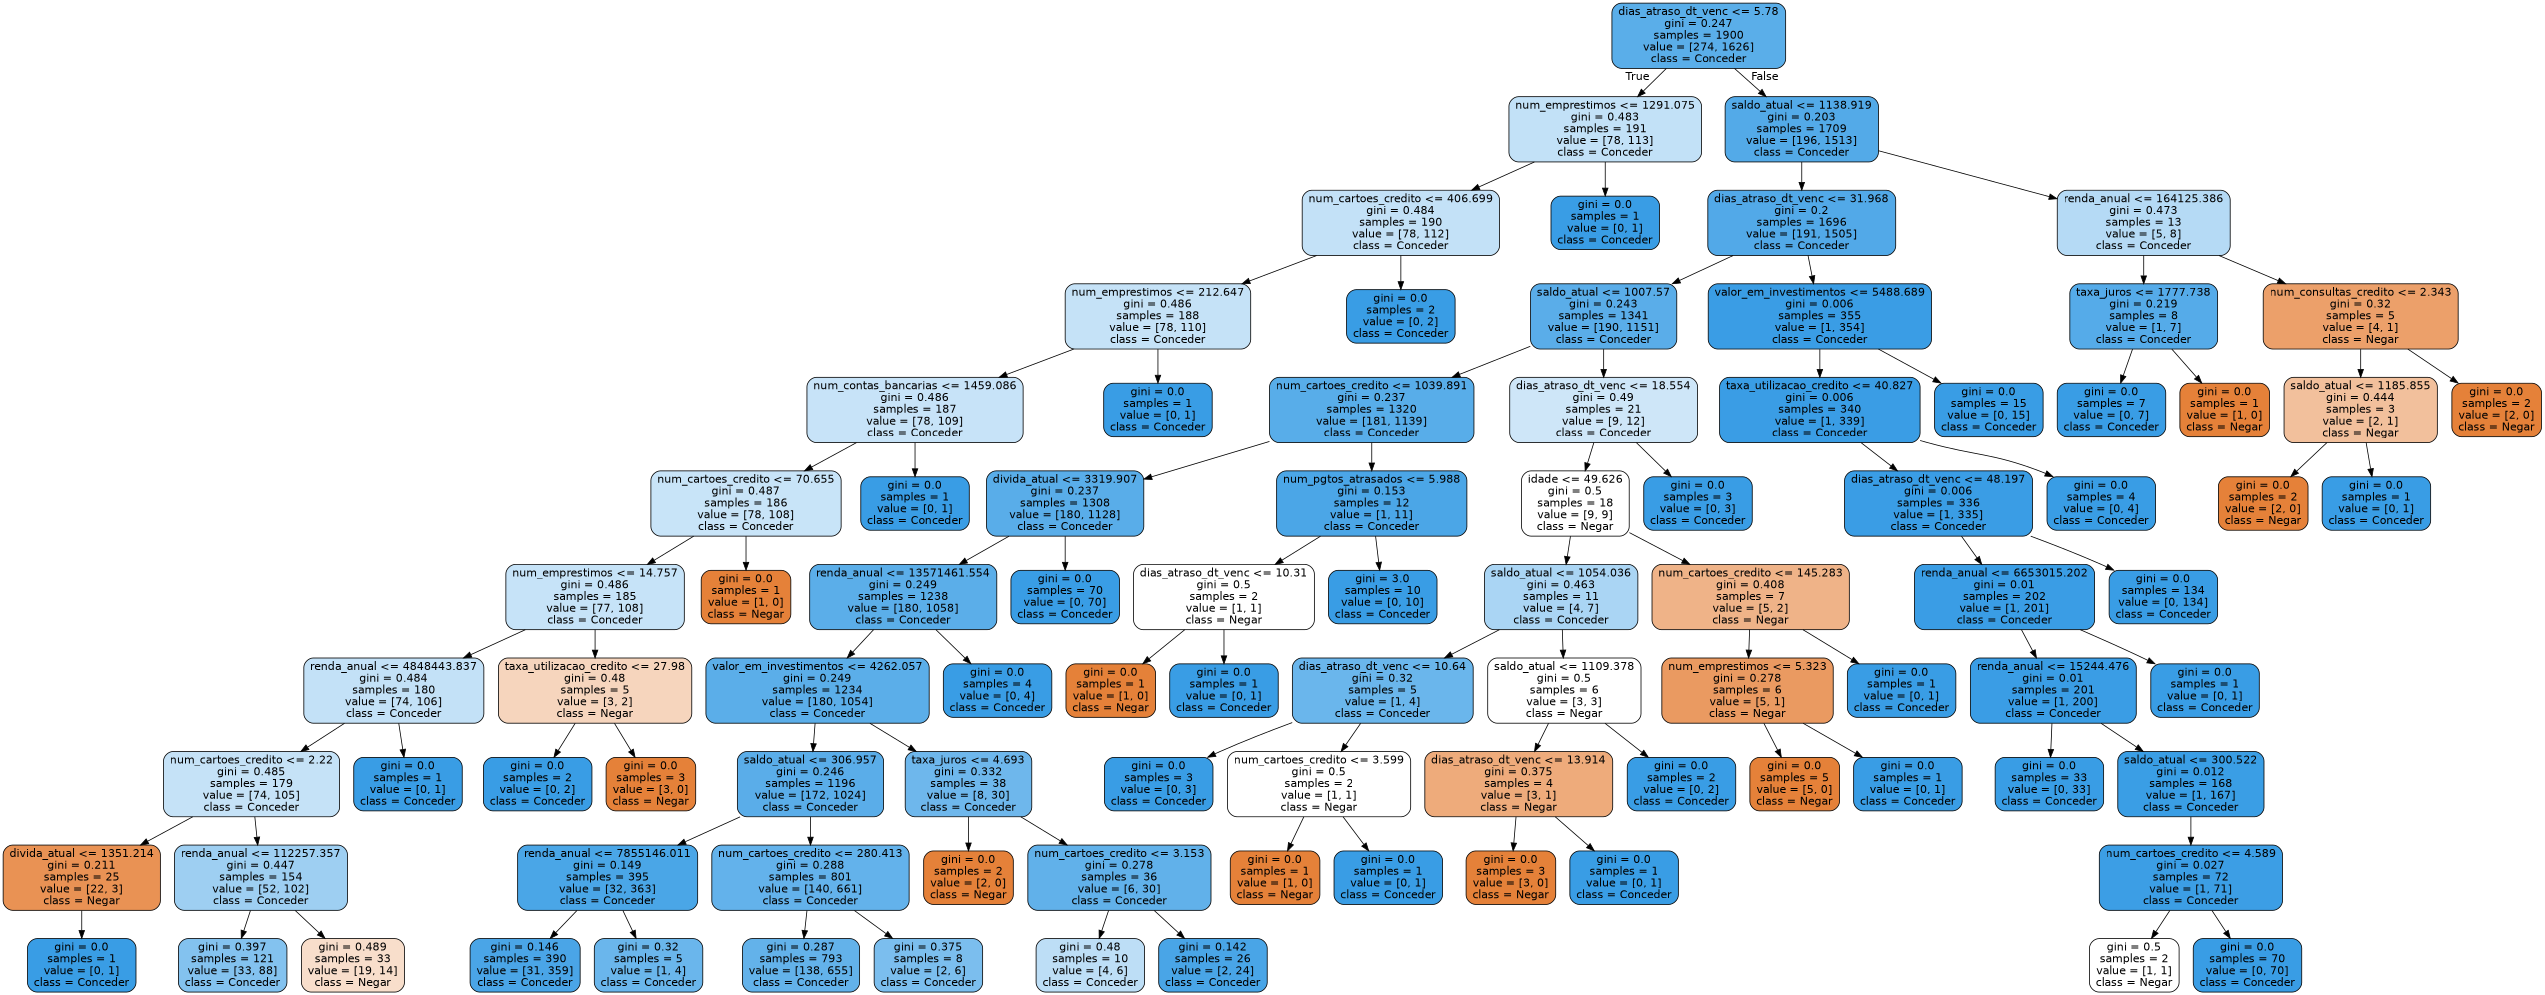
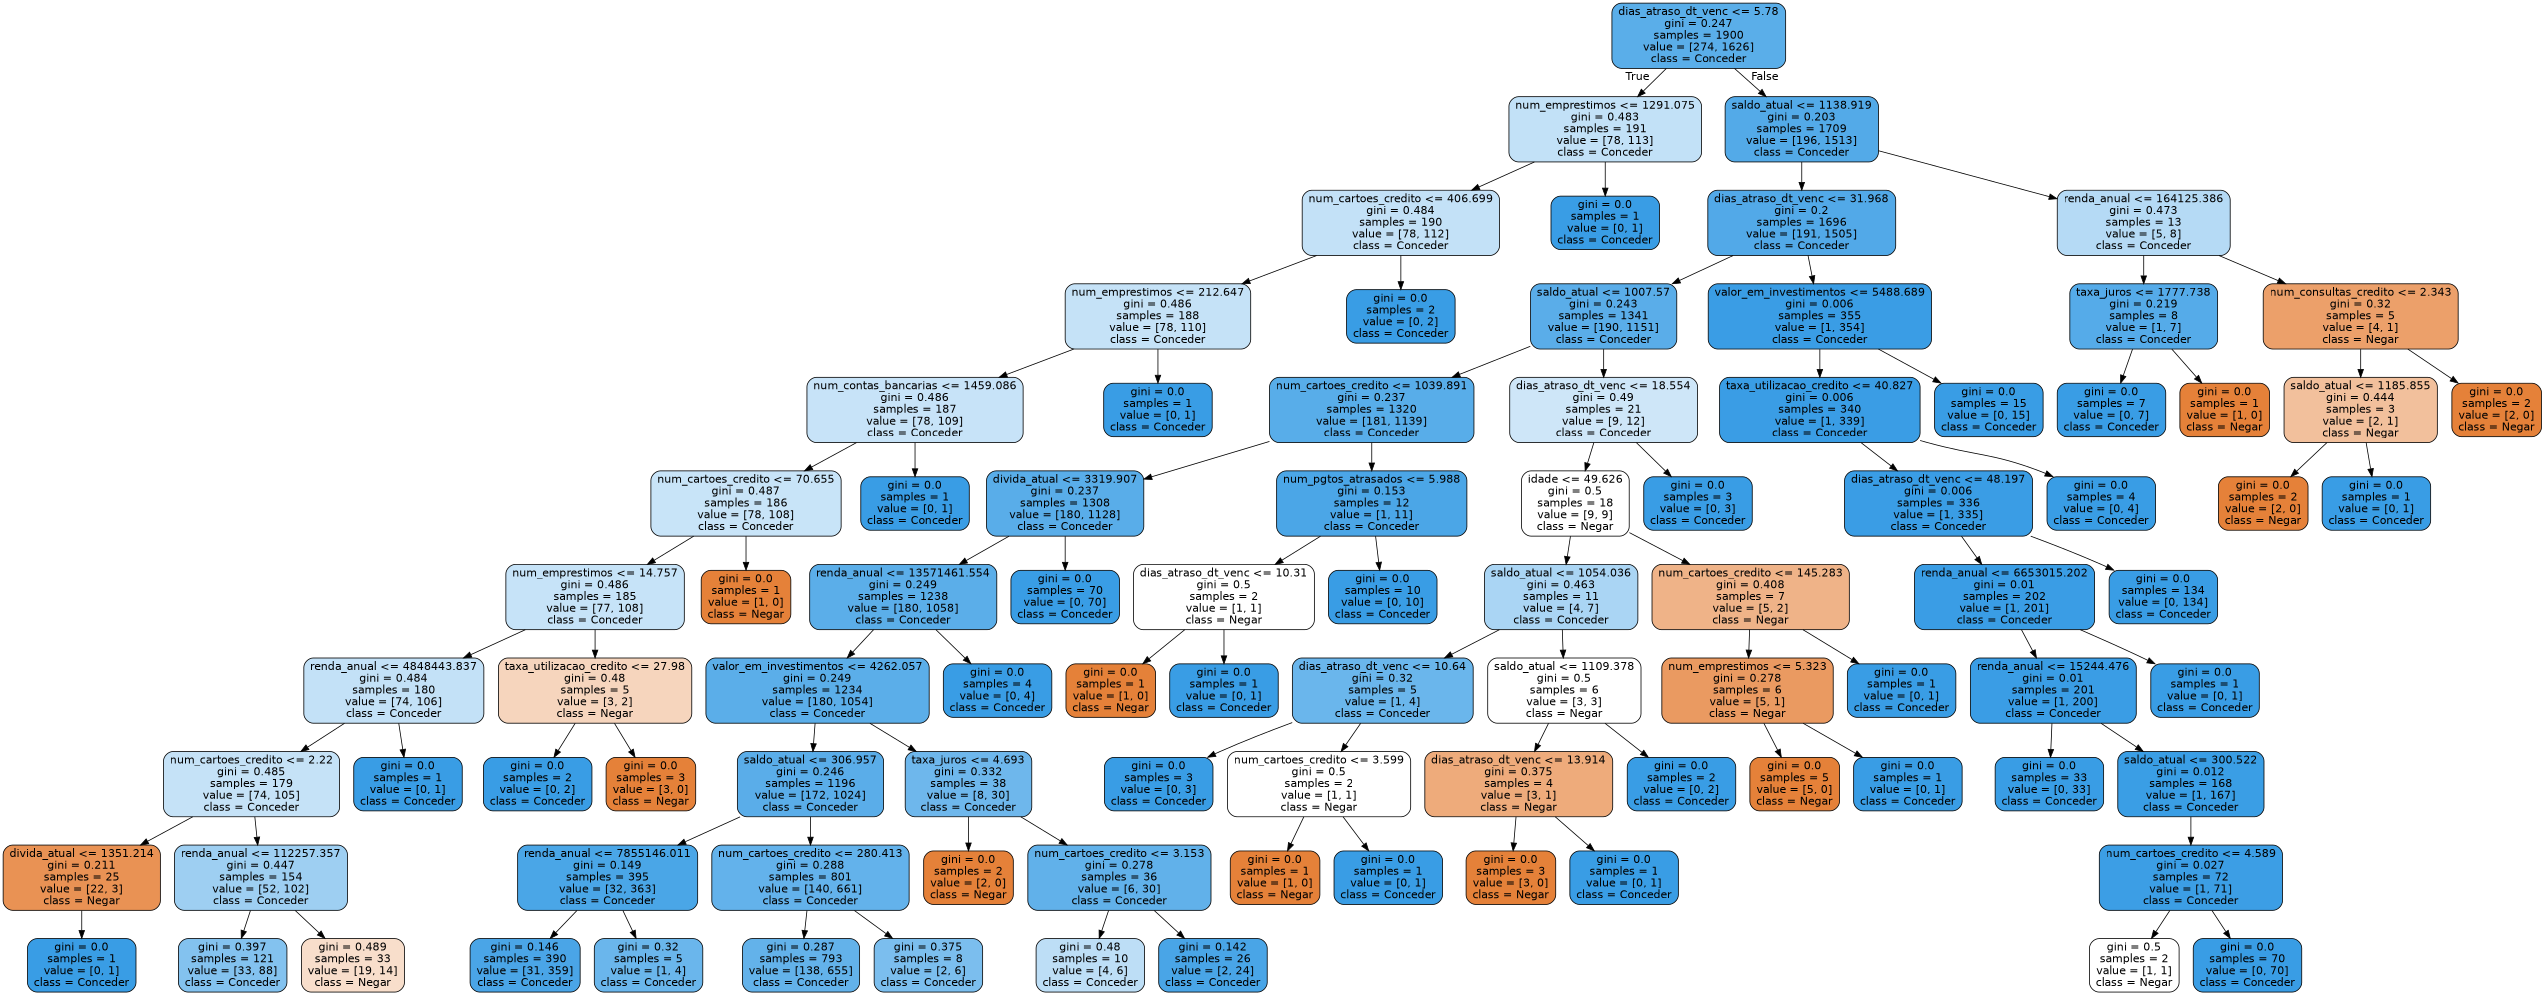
(1383, 597) -> (1383, 597)
